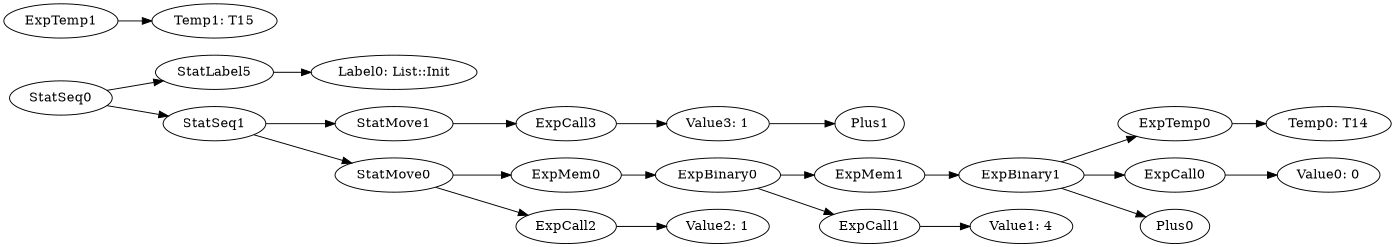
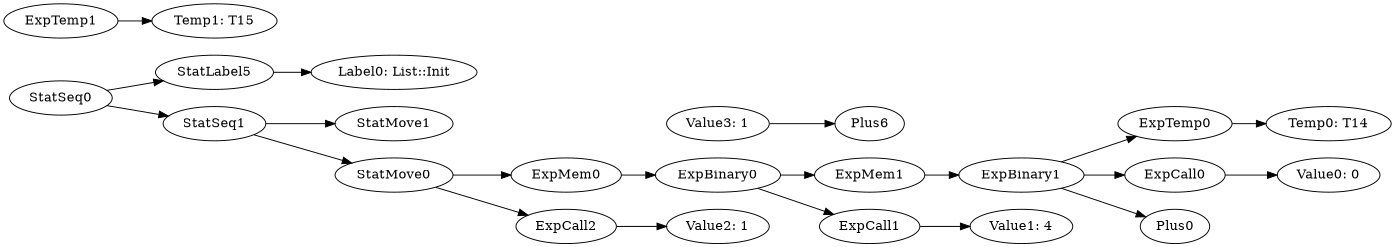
(566, 124) -> none
(870, 124) -> (870, 124)
